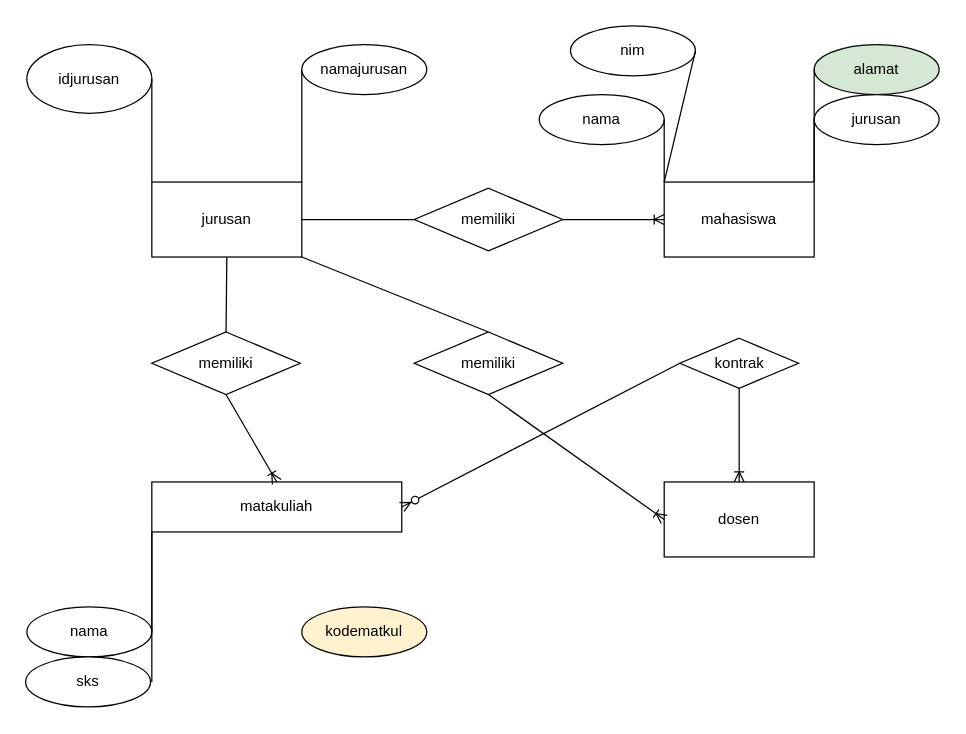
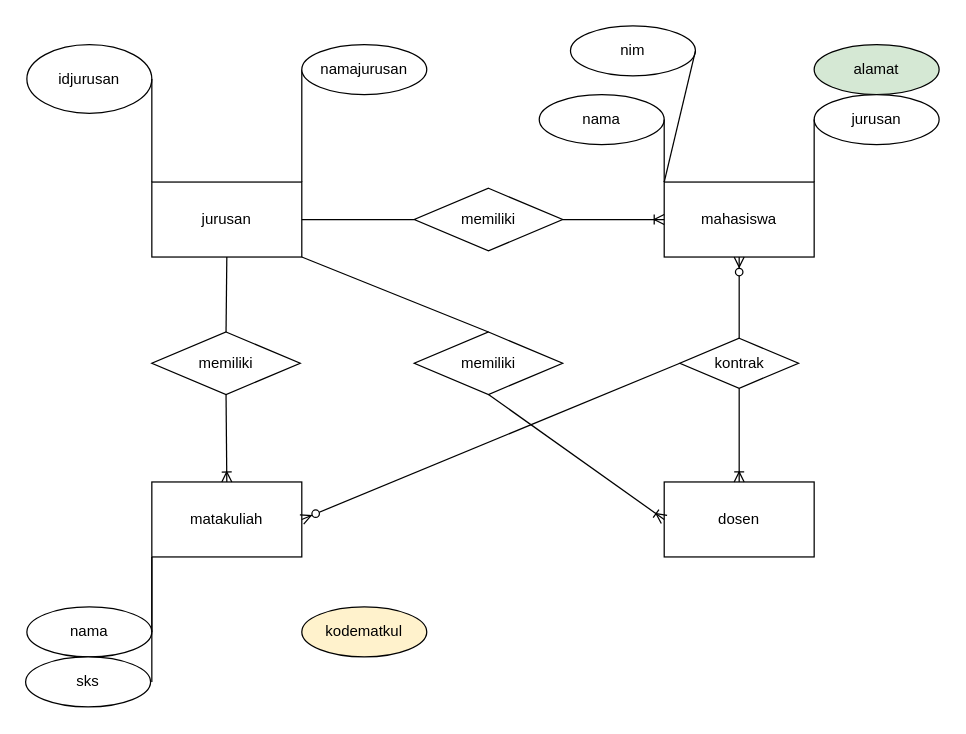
(814, 94) -> none
none -> (739, 298)
(277, 507) -> (227, 519)
